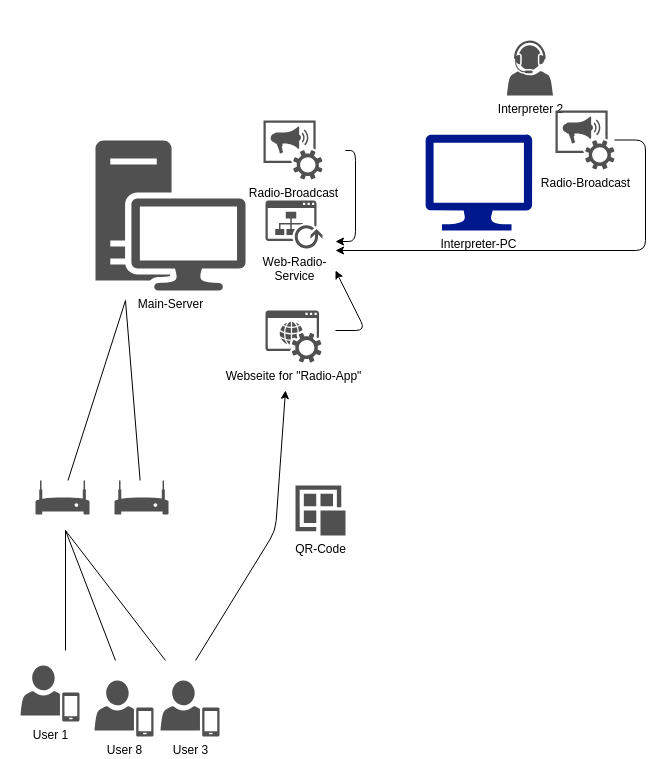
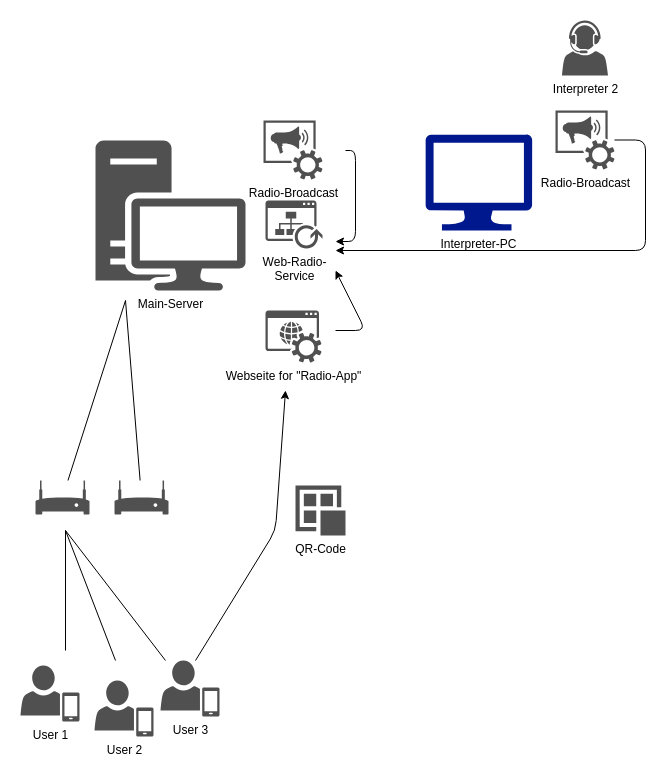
(530, 68) -> (585, 48)
(190, 709) -> (190, 689)
(125, 751) -> (125, 751)
